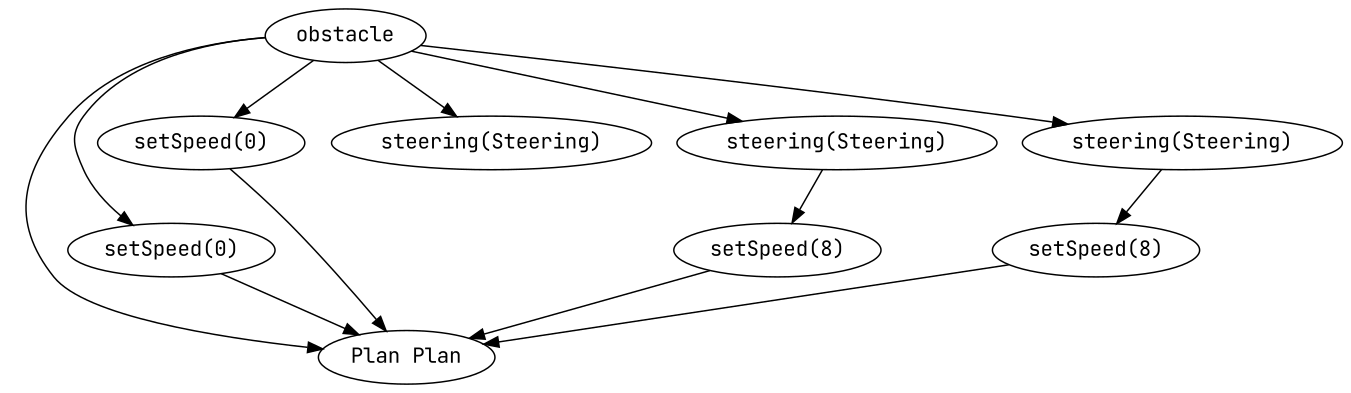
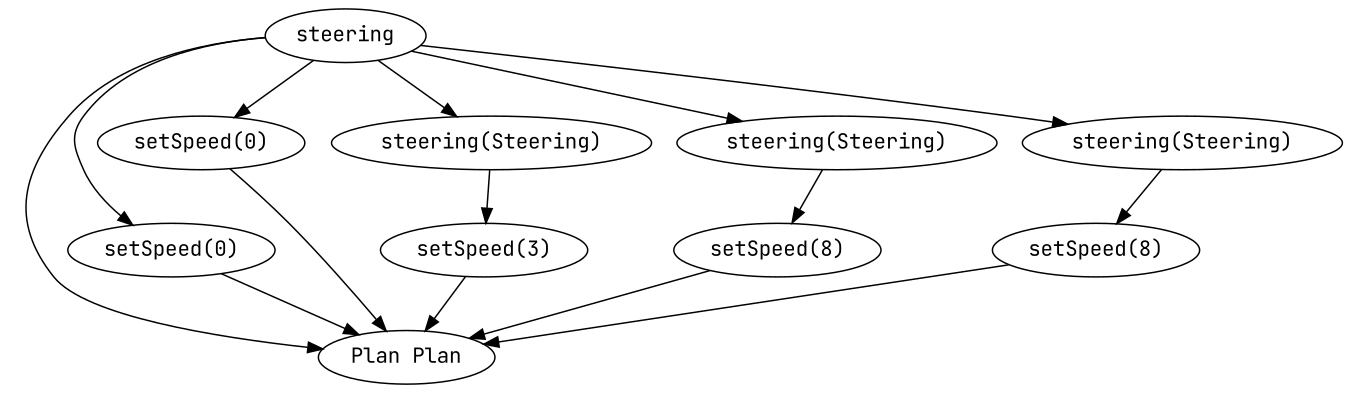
(346, 36) -> (346, 36)
none -> (484, 250)
